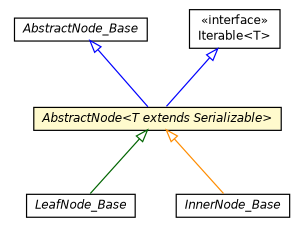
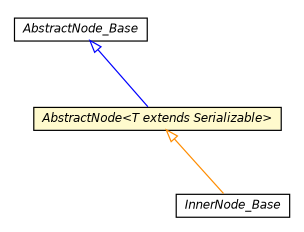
(234, 29) -> none
(81, 205) -> none
